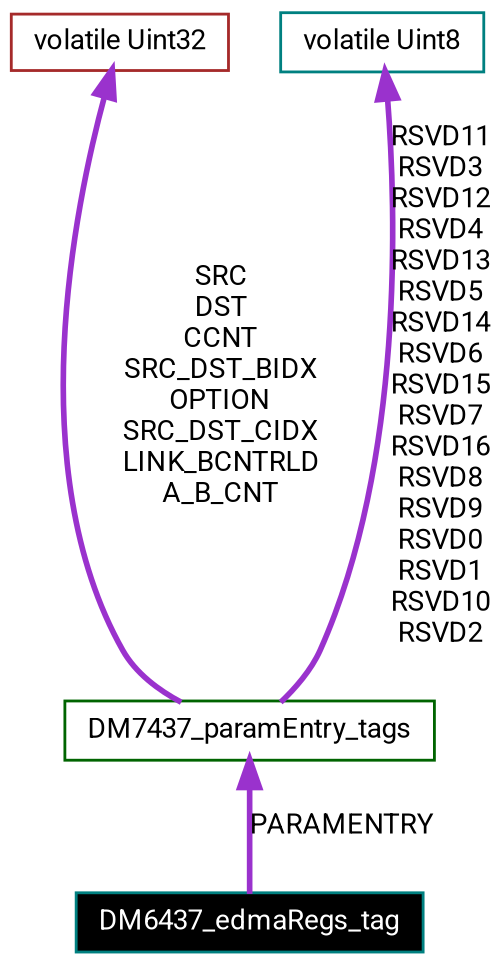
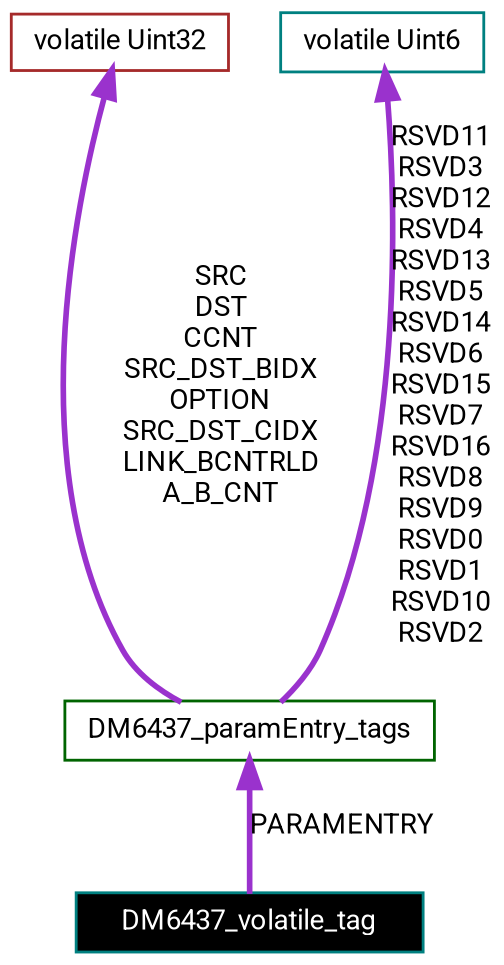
(382, 42) -> (382, 42)
(250, 731) -> (250, 731)
(250, 922) -> (250, 922)
